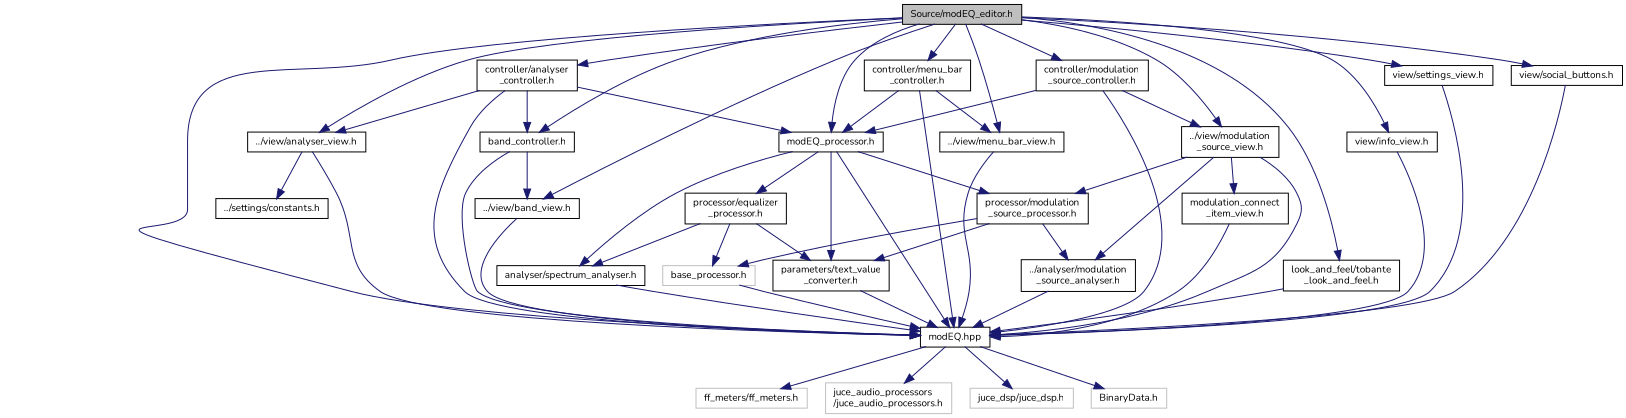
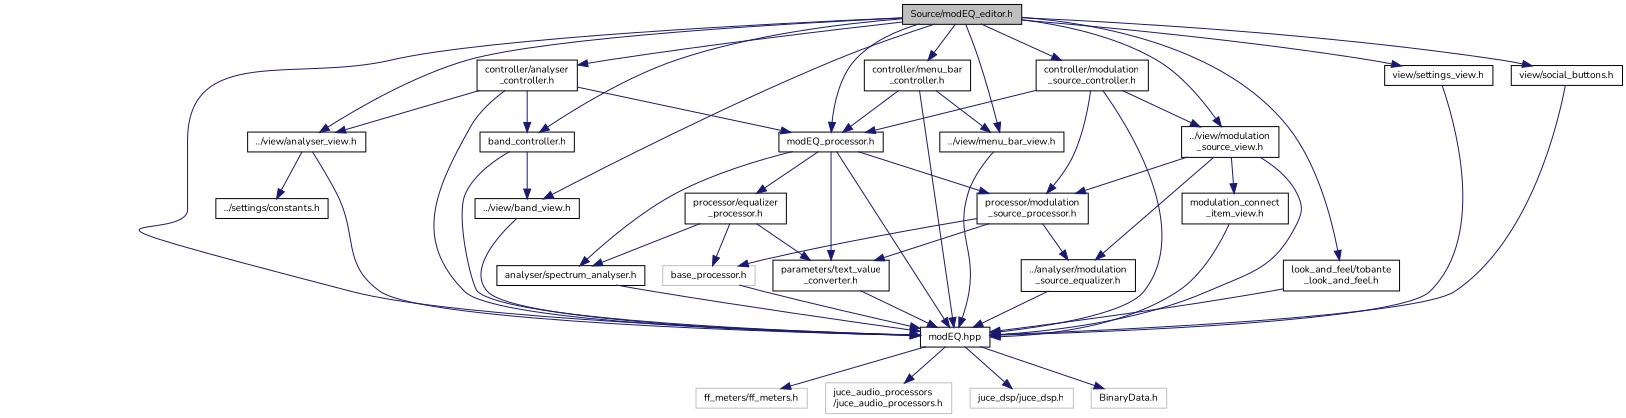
none -> (1079, 141)
(1392, 142) -> none
(1078, 276) -> (1078, 276)
